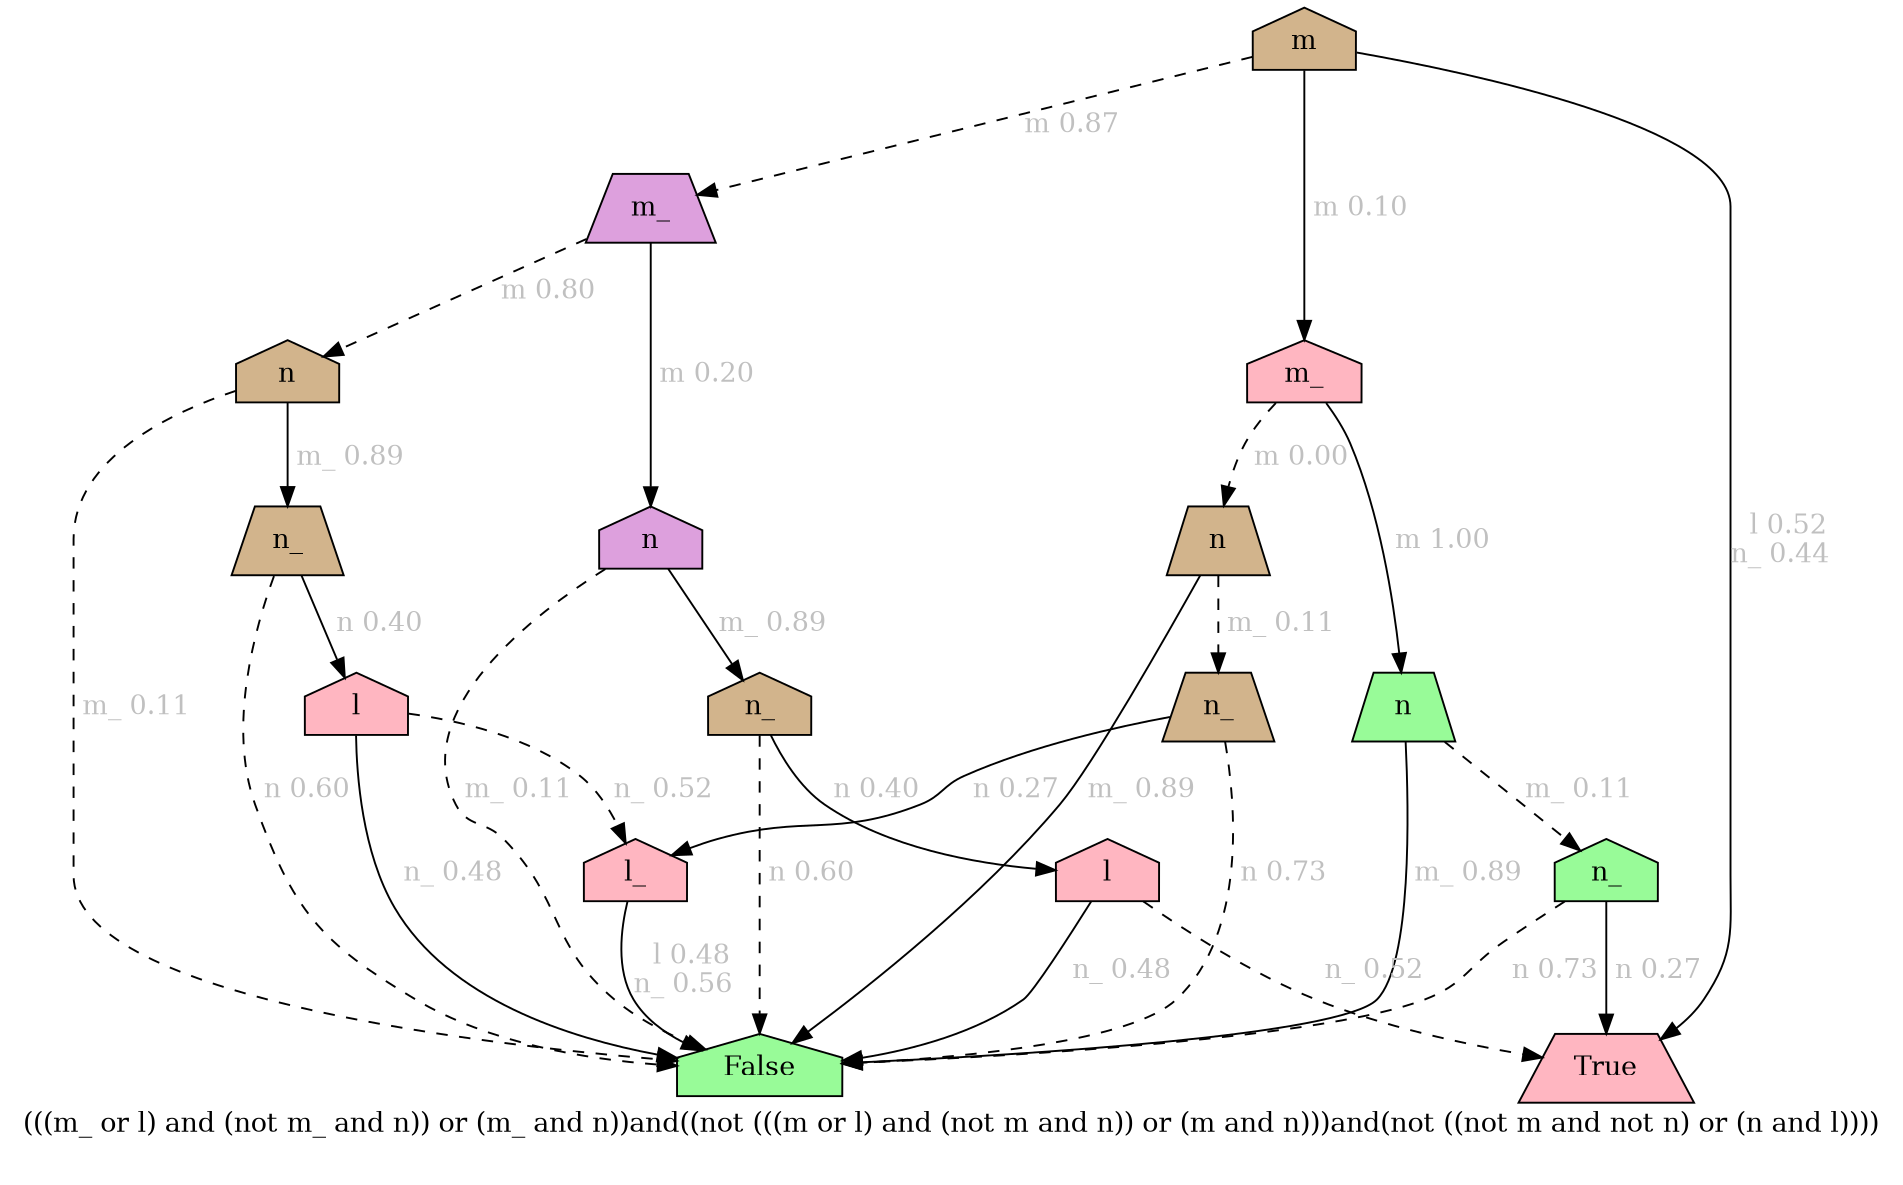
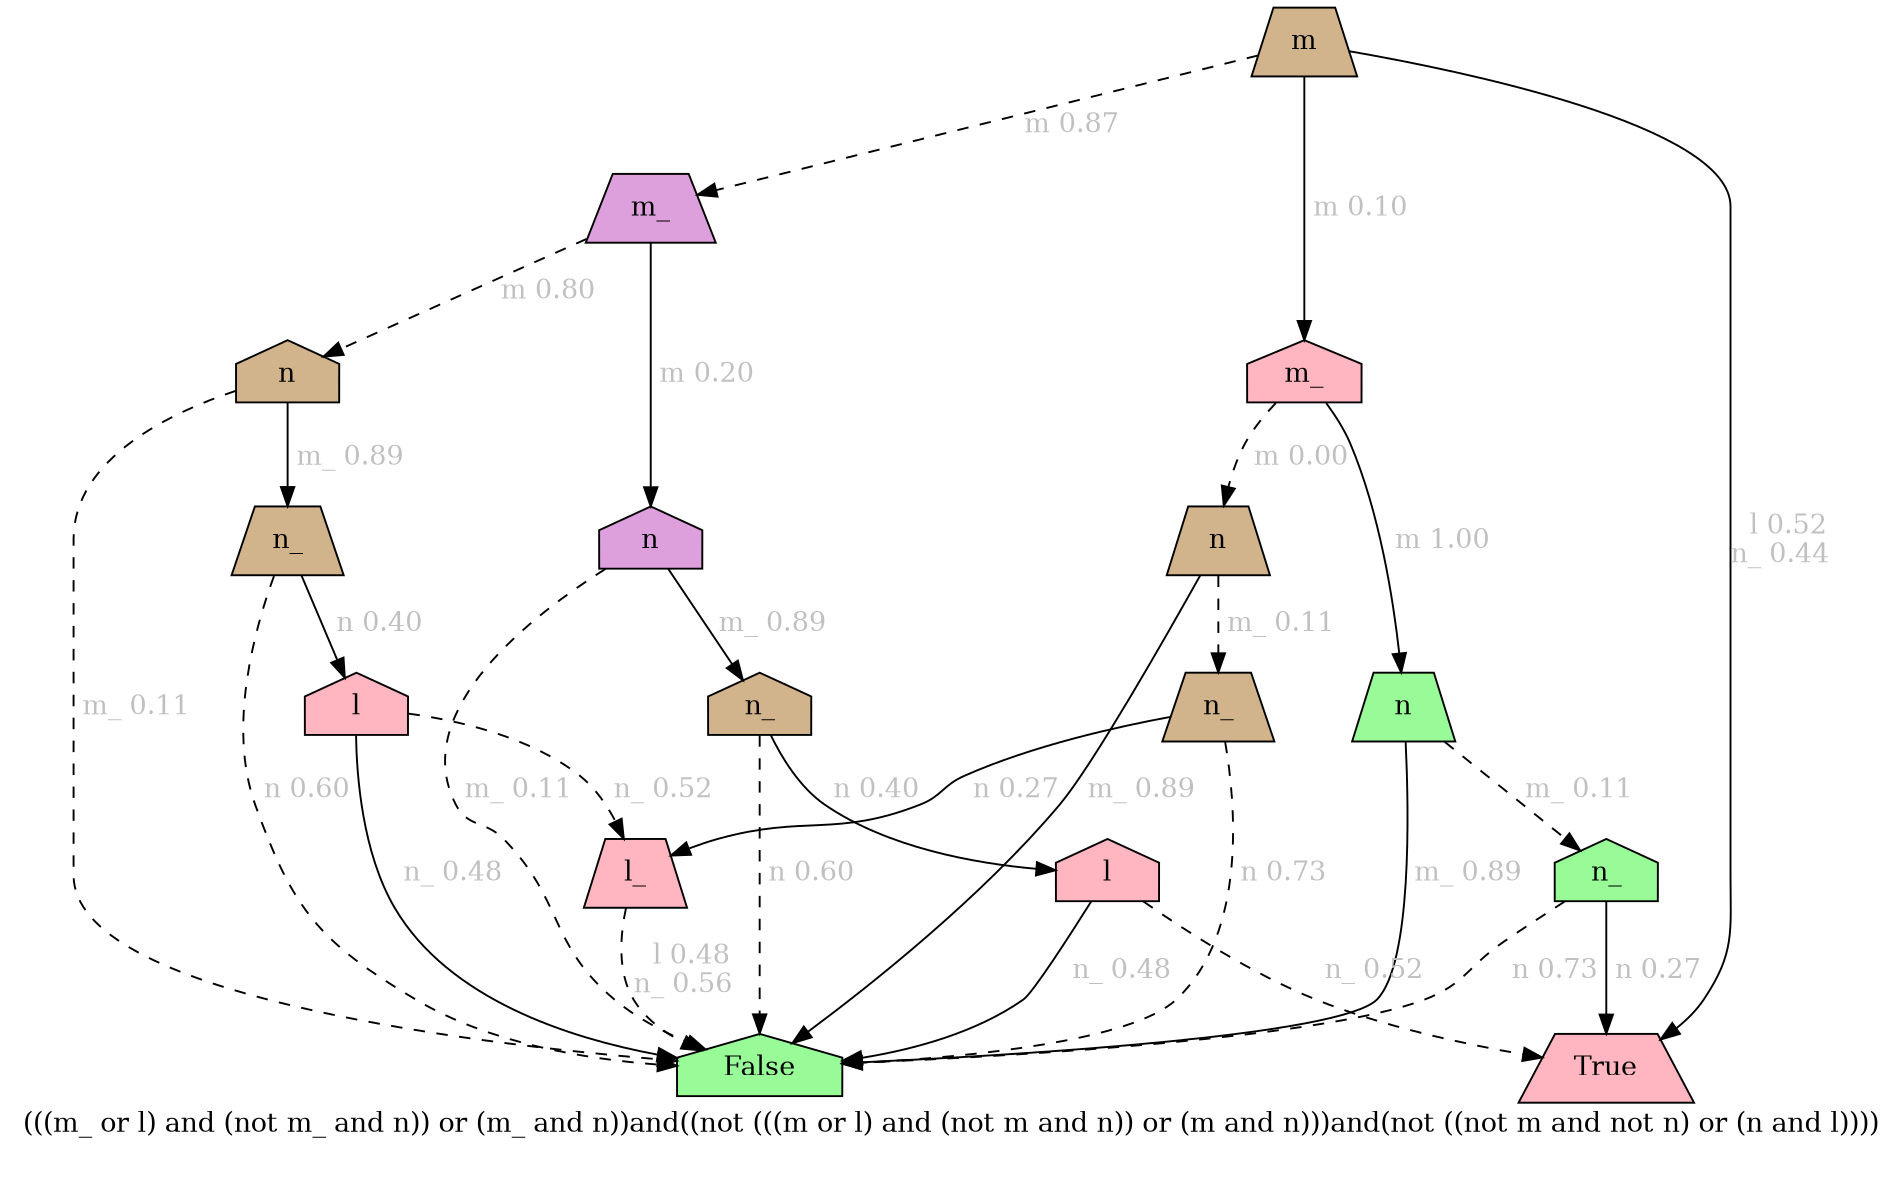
(1304, 42) -> (1304, 42)
(635, 873) -> (635, 873)
(627, 984) -> (628, 987)
